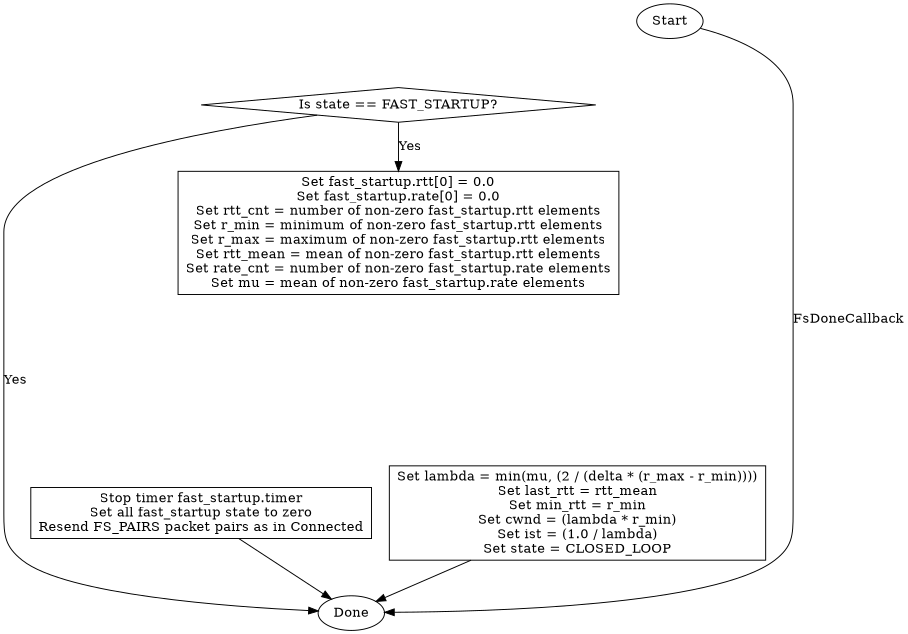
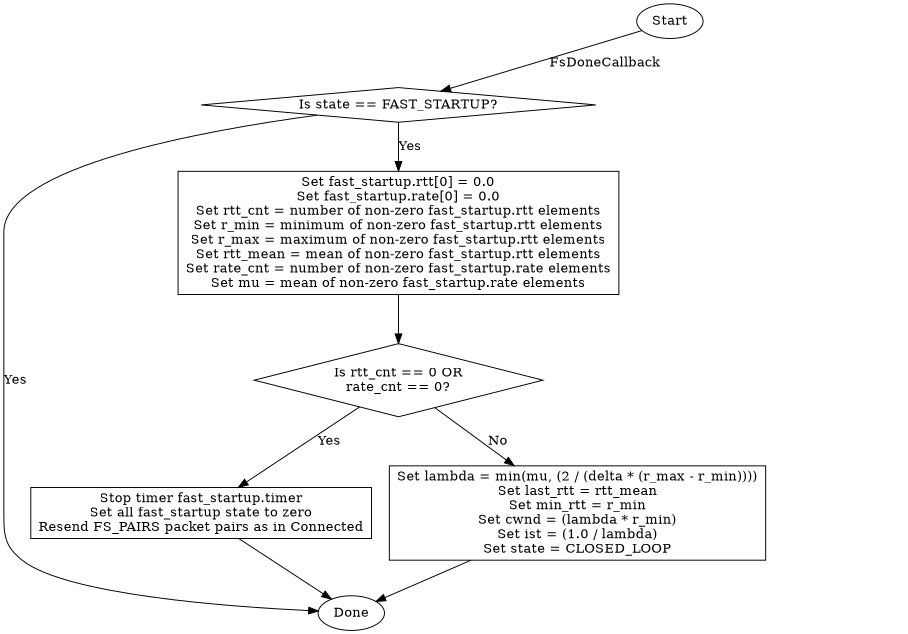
none -> (398, 380)
(793, 465) -> (546, 59)
